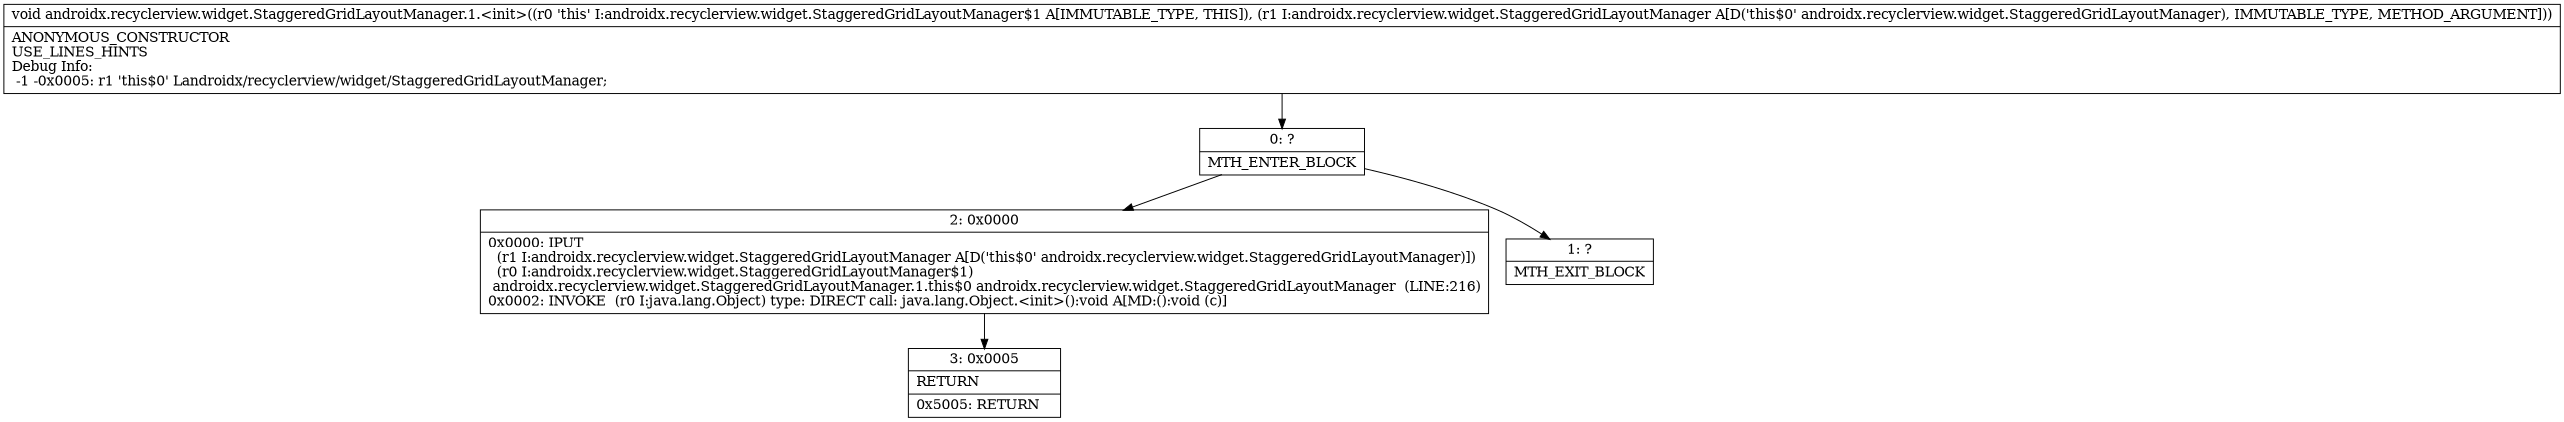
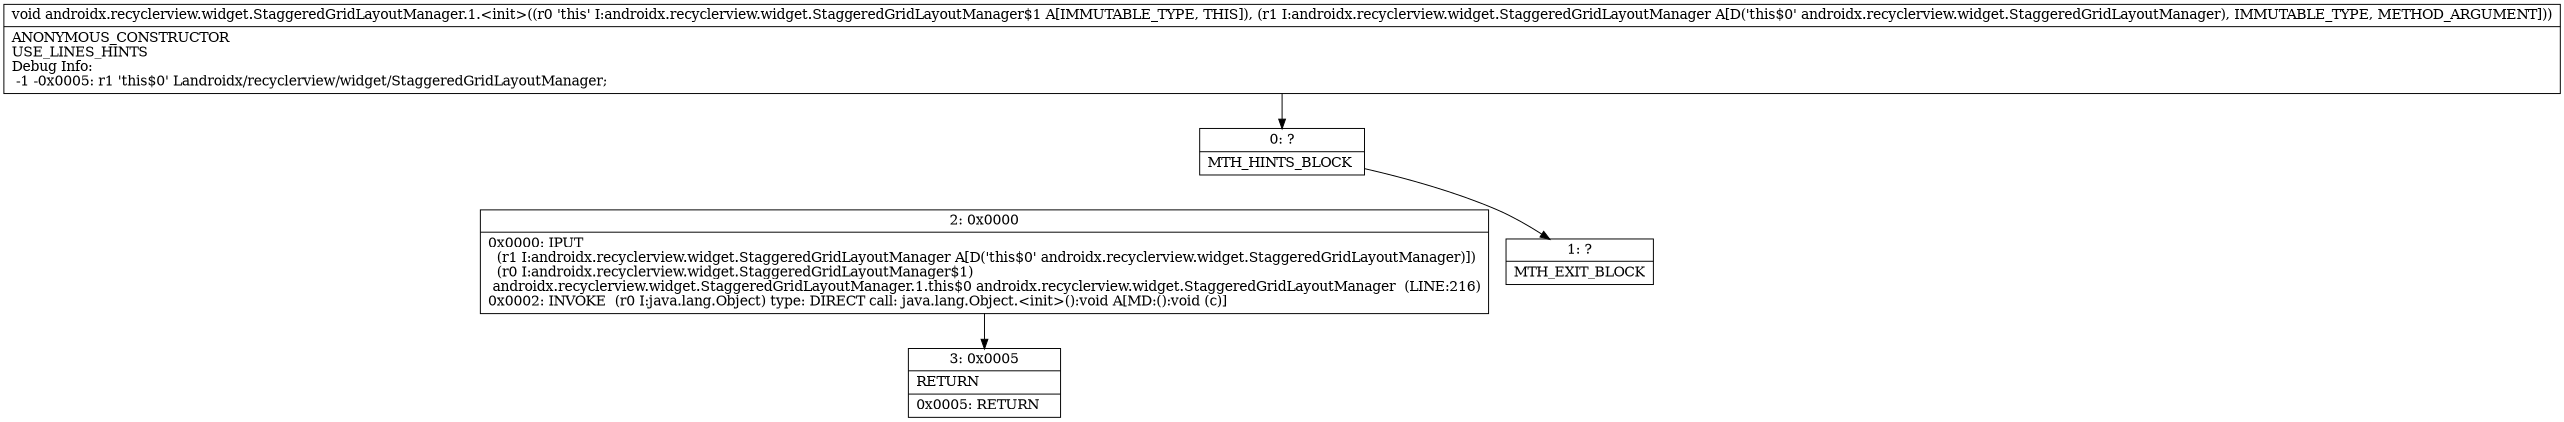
(1282, 163) -> (1280, 163)
(1177, 191) -> none
(984, 405) -> (984, 405)
